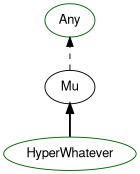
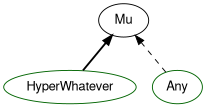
(70, 58) -> (154, 57)
